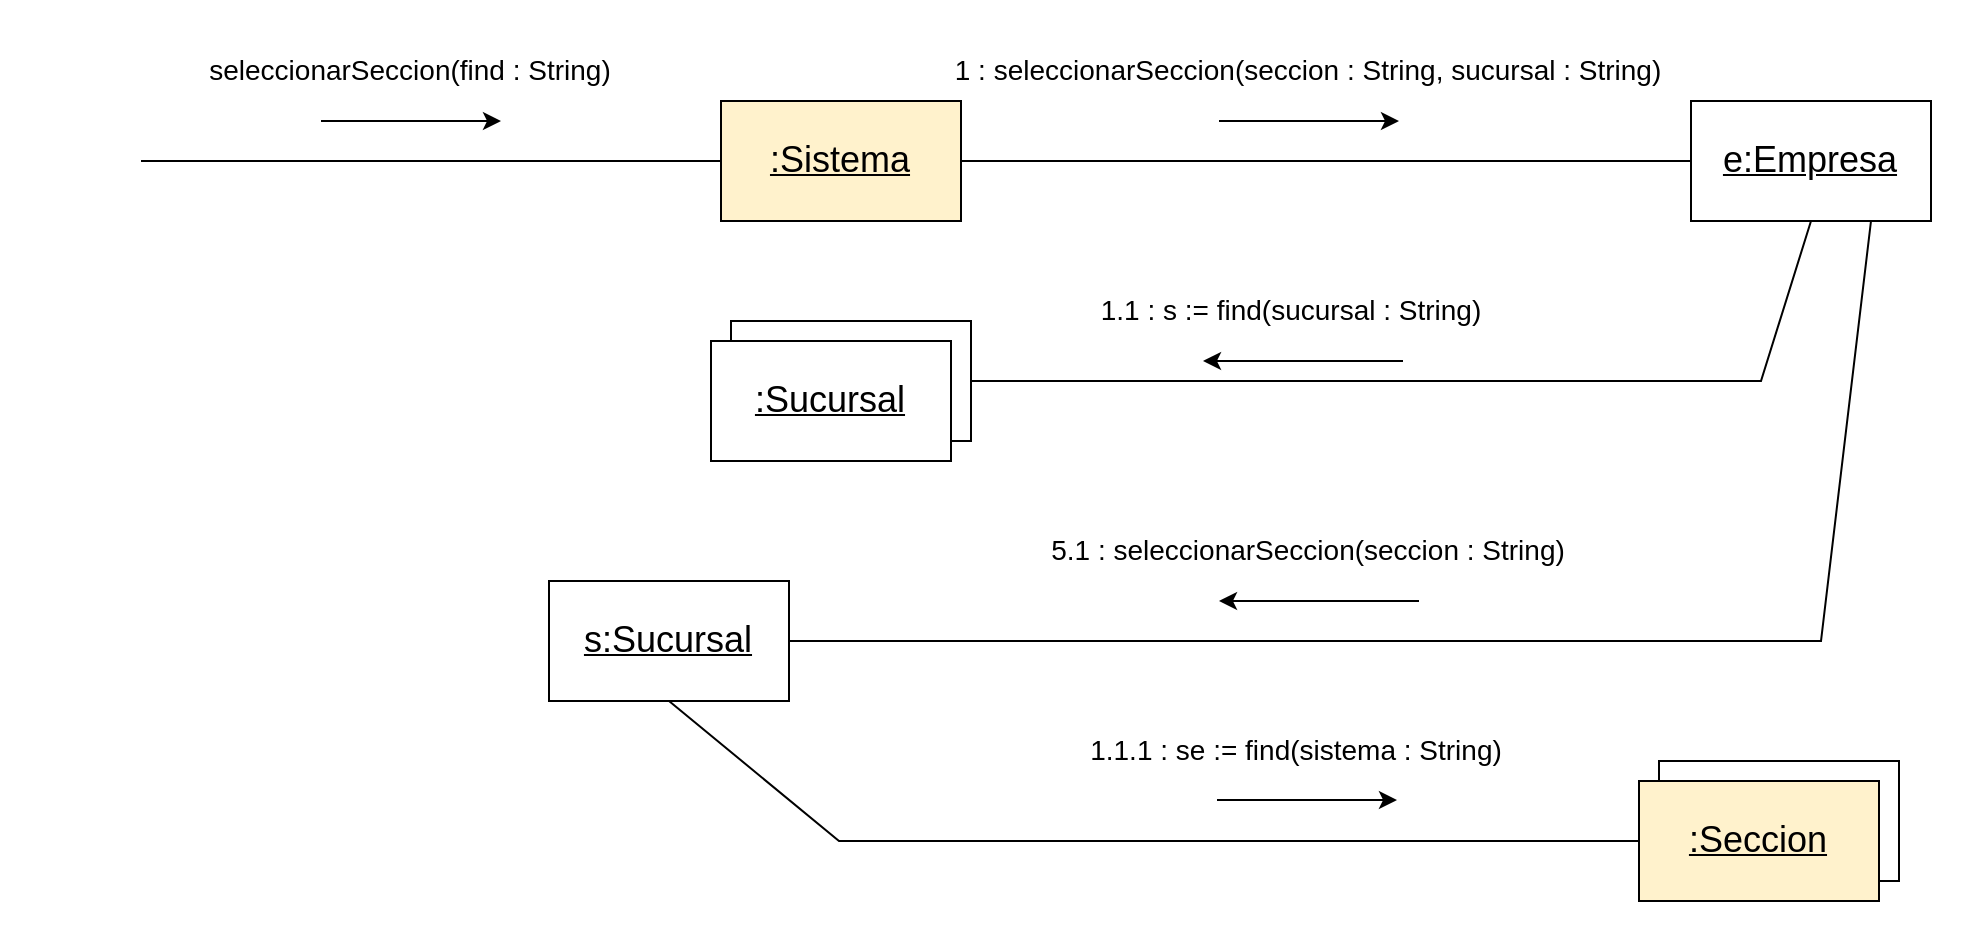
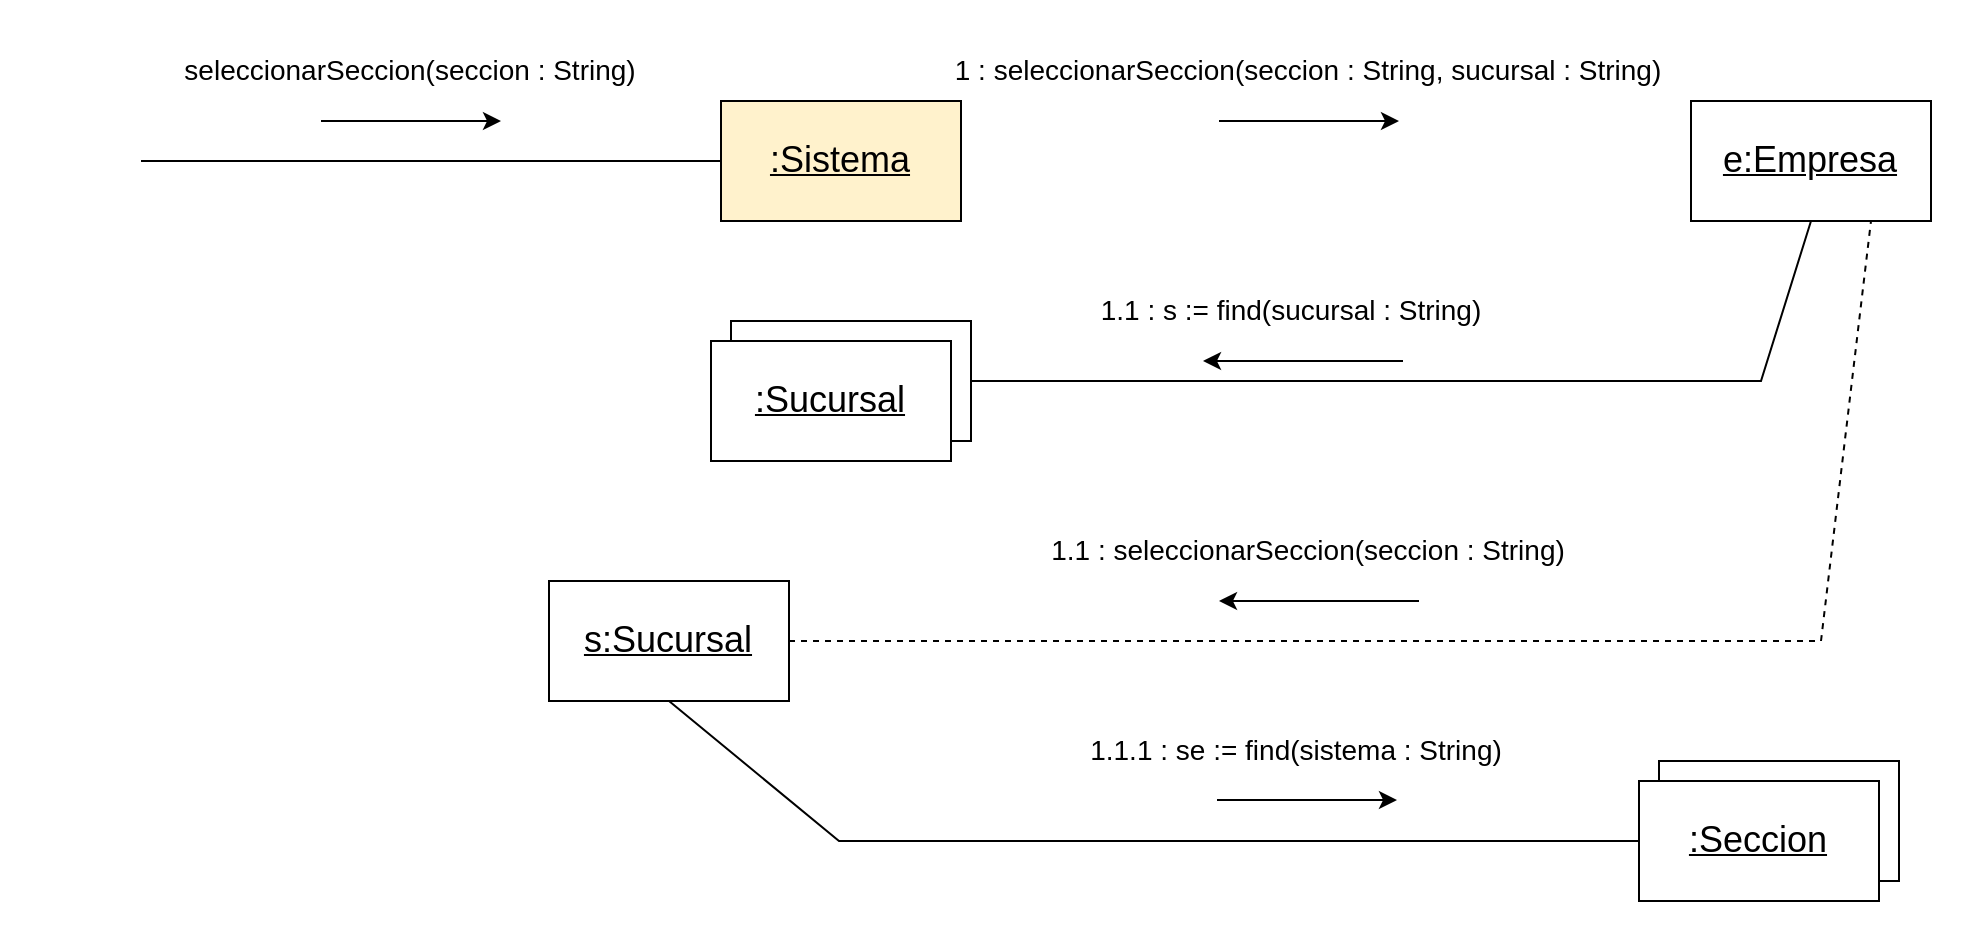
(411, 71) -> (411, 71)
(1326, 161) -> none
(1309, 551) -> (1309, 551)
(1517, 641) -> (1517, 641)
(1759, 841) -> (1759, 841)
